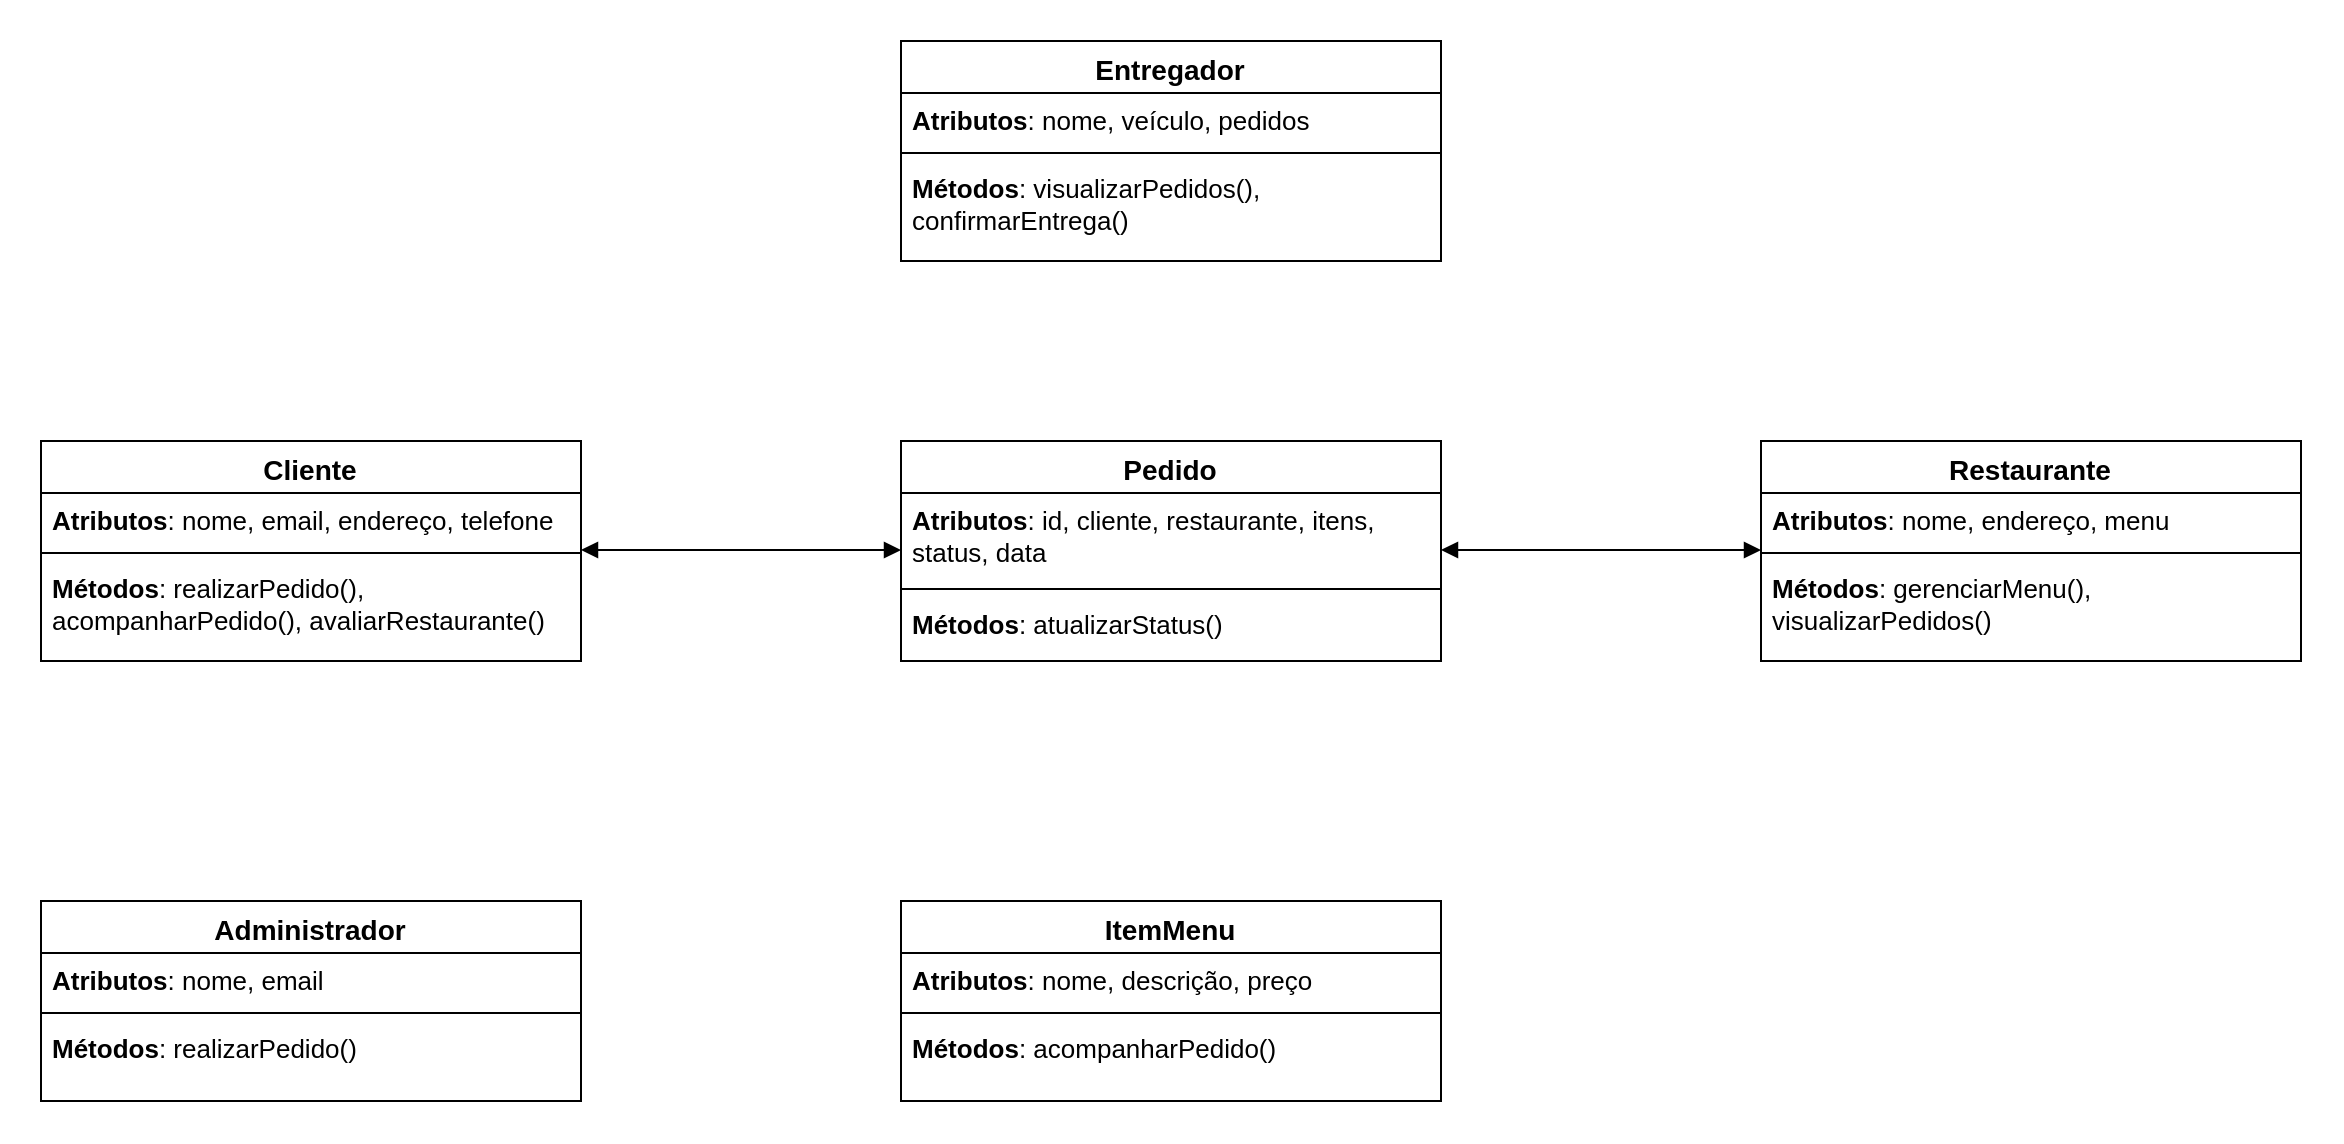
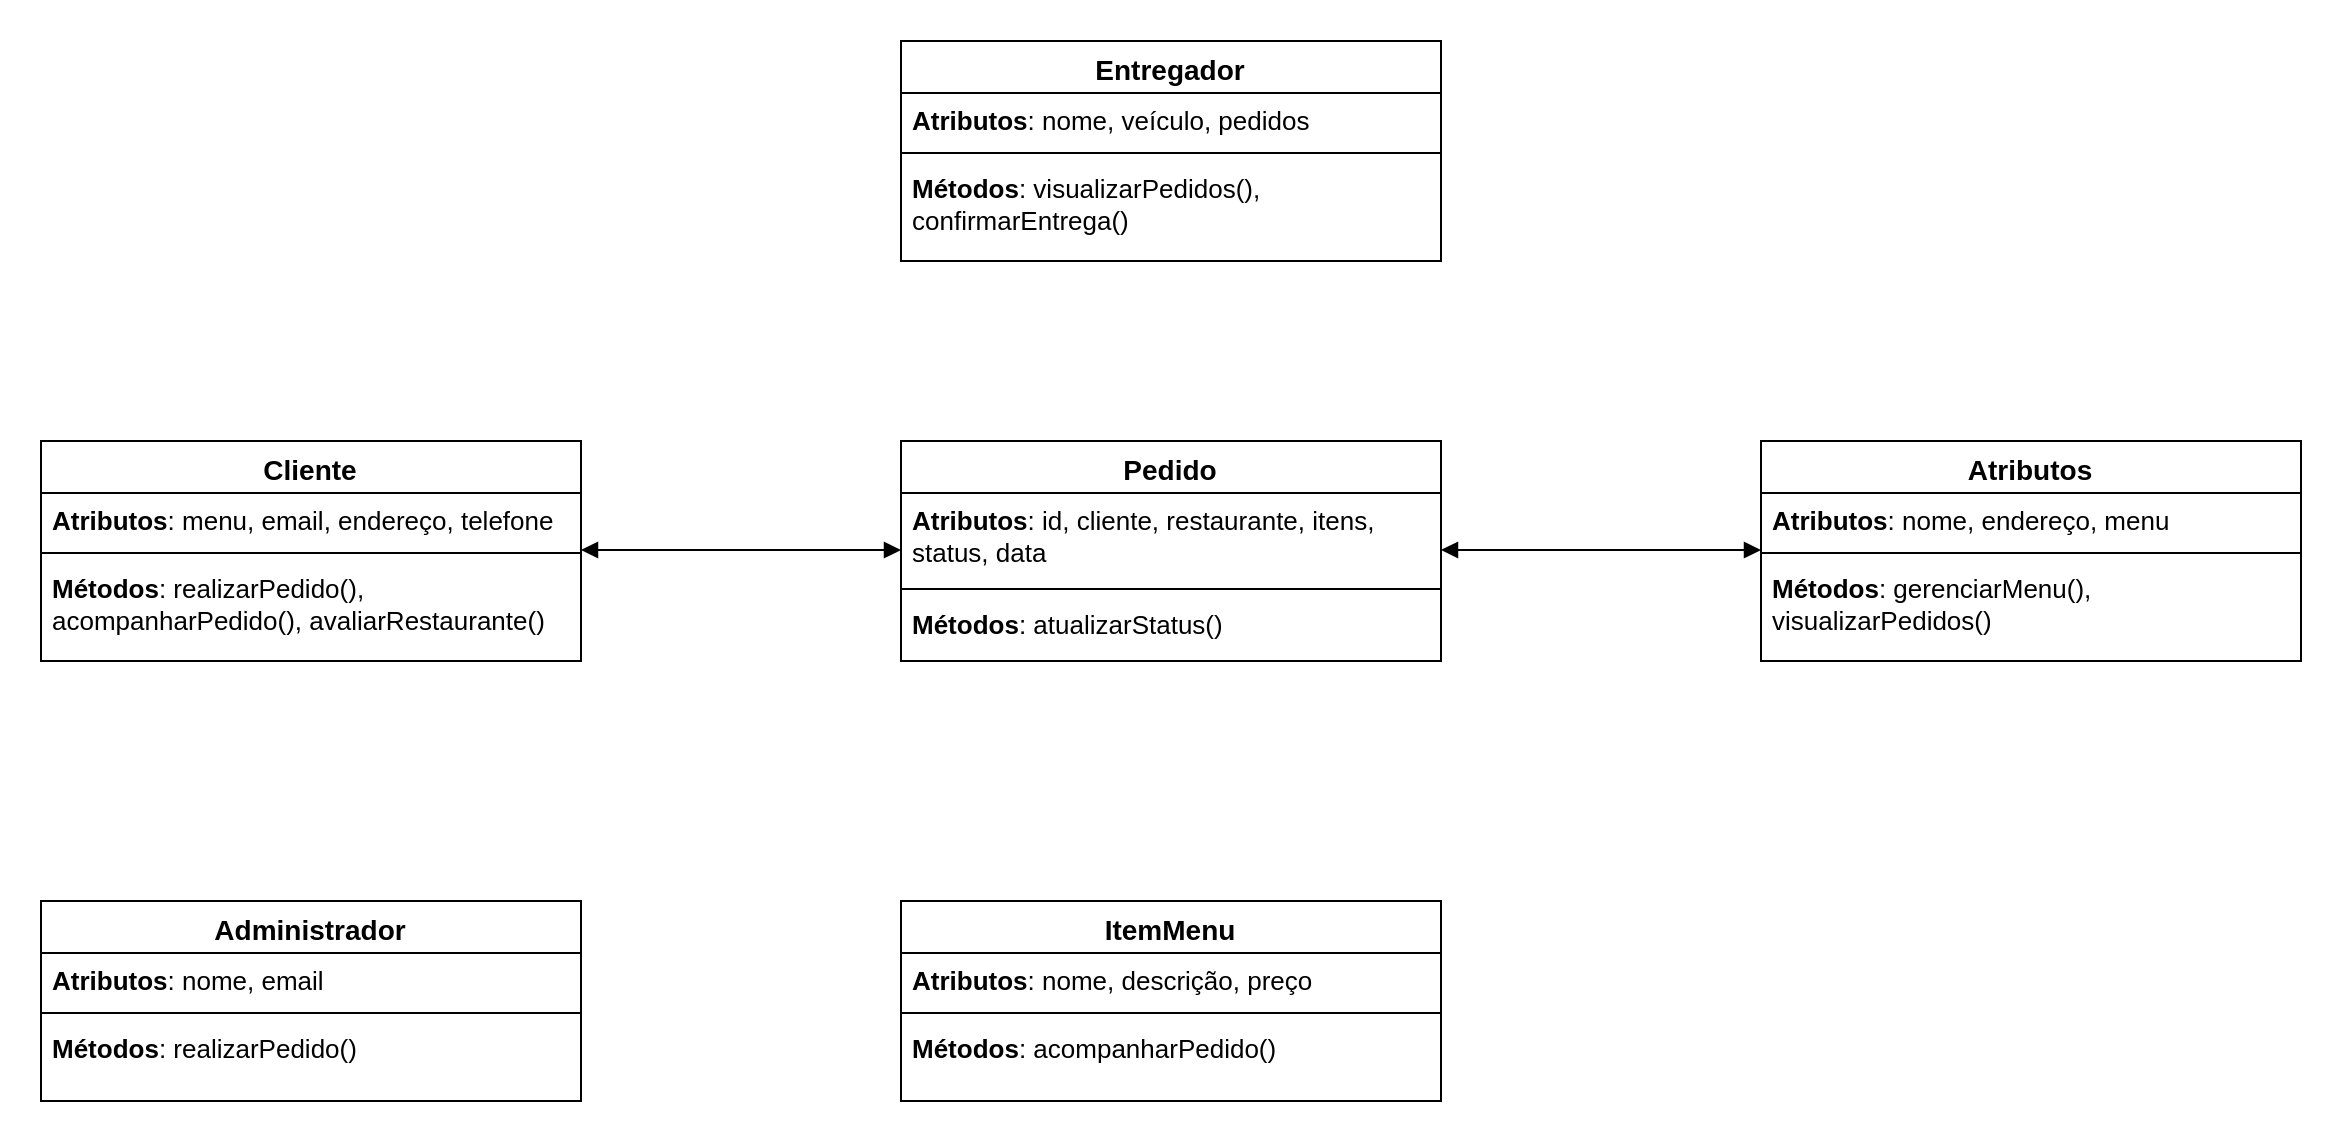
(2031, 469) -> (2031, 469)
(298, 521) -> (298, 521)
